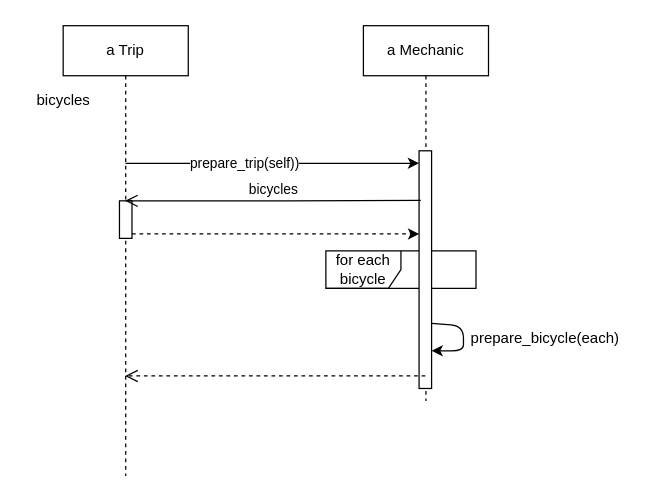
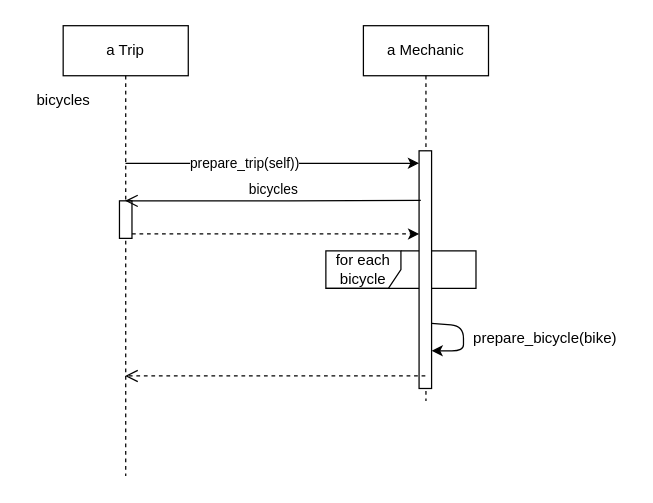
(545, 338) -> (545, 338)
